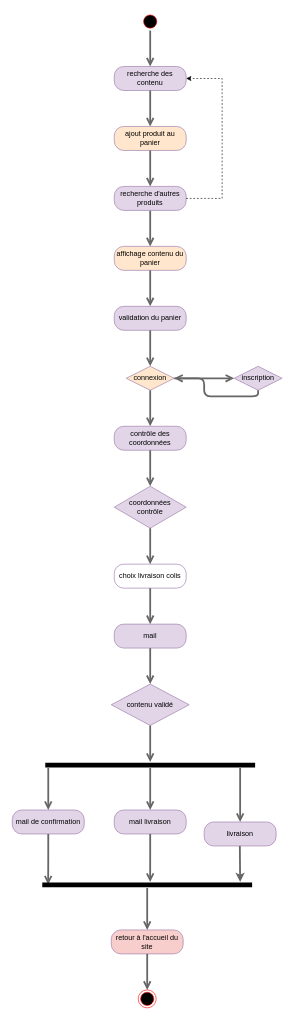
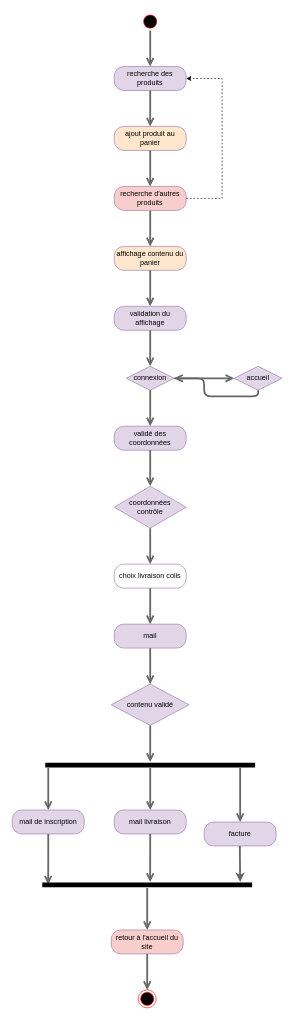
(150, 78) -> (150, 78)
(150, 198) -> (150, 198)
(150, 318) -> (150, 318)
(150, 378) -> (150, 378)
(258, 378) -> (258, 378)
(150, 438) -> (150, 438)
(48, 822) -> (48, 822)
(240, 834) -> (240, 834)
